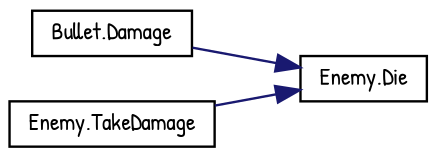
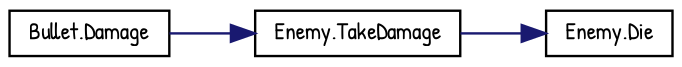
(234, 55) -> (200, 33)
